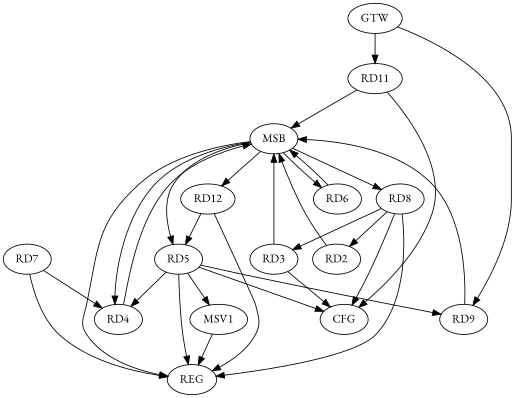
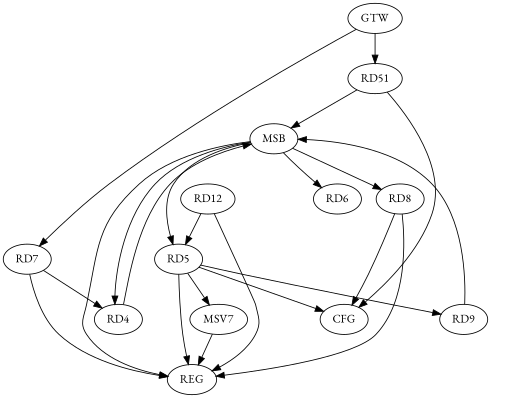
(375, 79) -> (375, 79)
(511, 137) -> (194, 125)
(244, 166) -> none
(312, 170) -> none
(274, 259) -> none
(337, 259) -> none
(152, 286) -> none
(219, 319) -> (219, 319)
